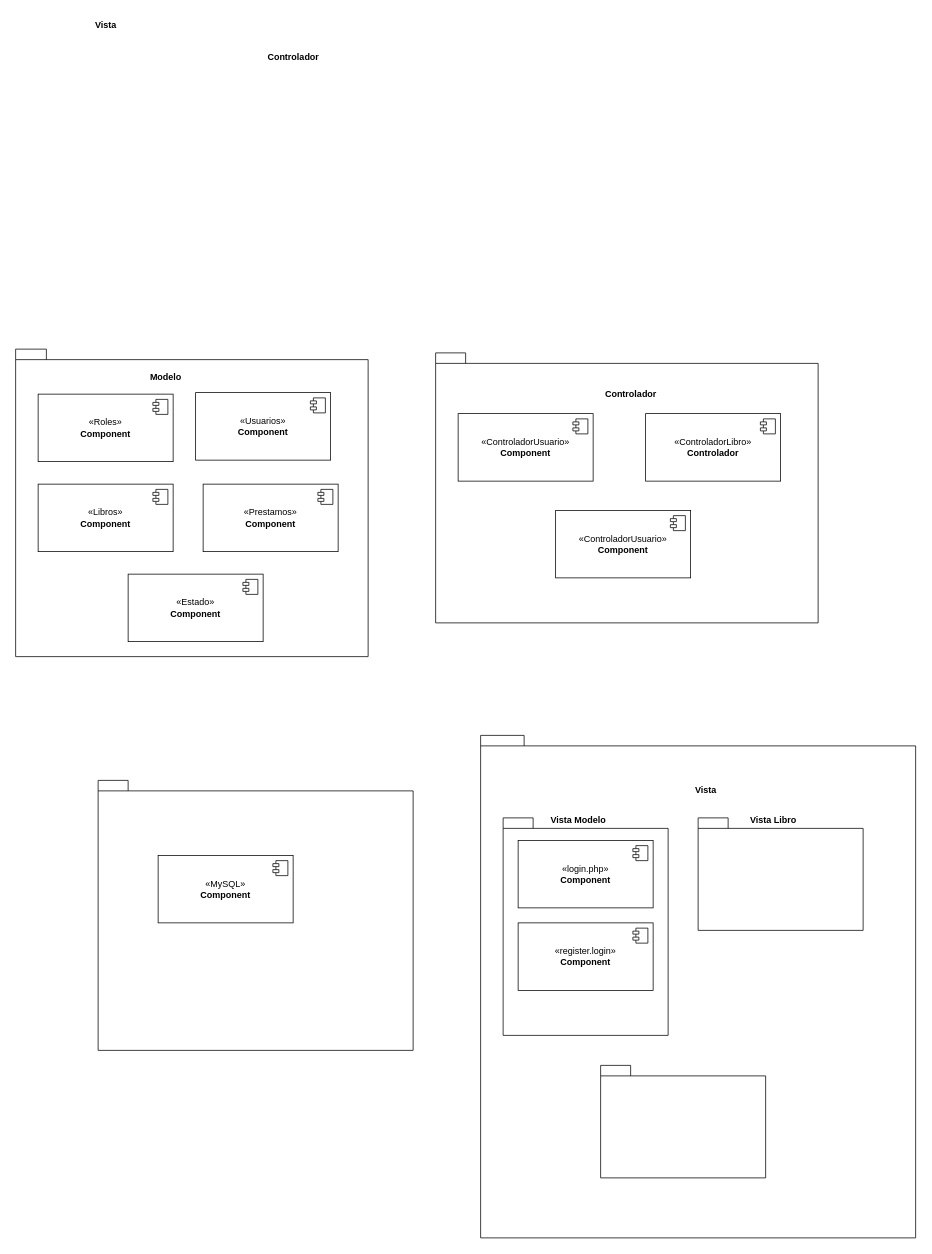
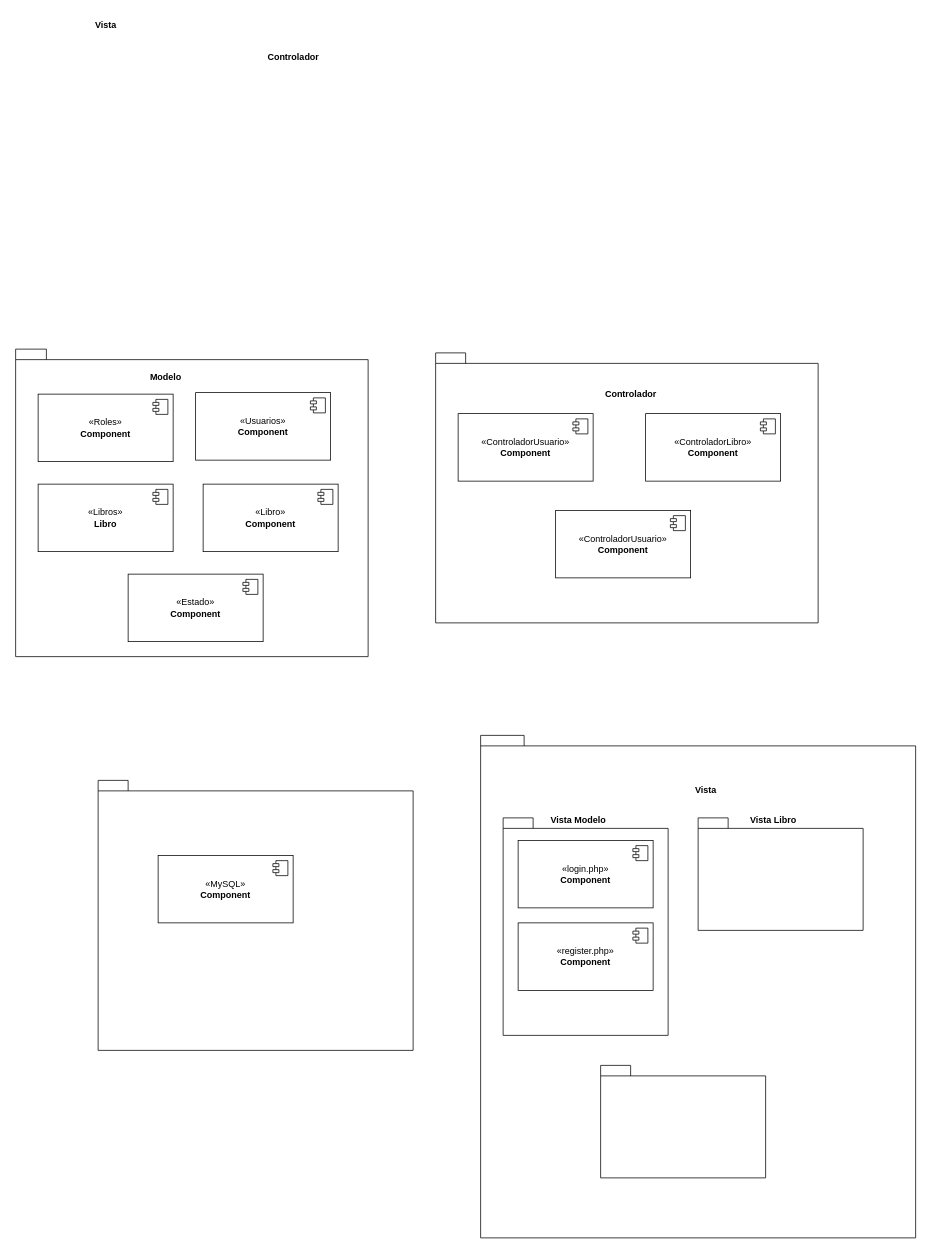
(713, 447) -> (713, 447)
(105, 518) -> (105, 518)
(270, 518) -> (270, 518)
(585, 957) -> (585, 957)
